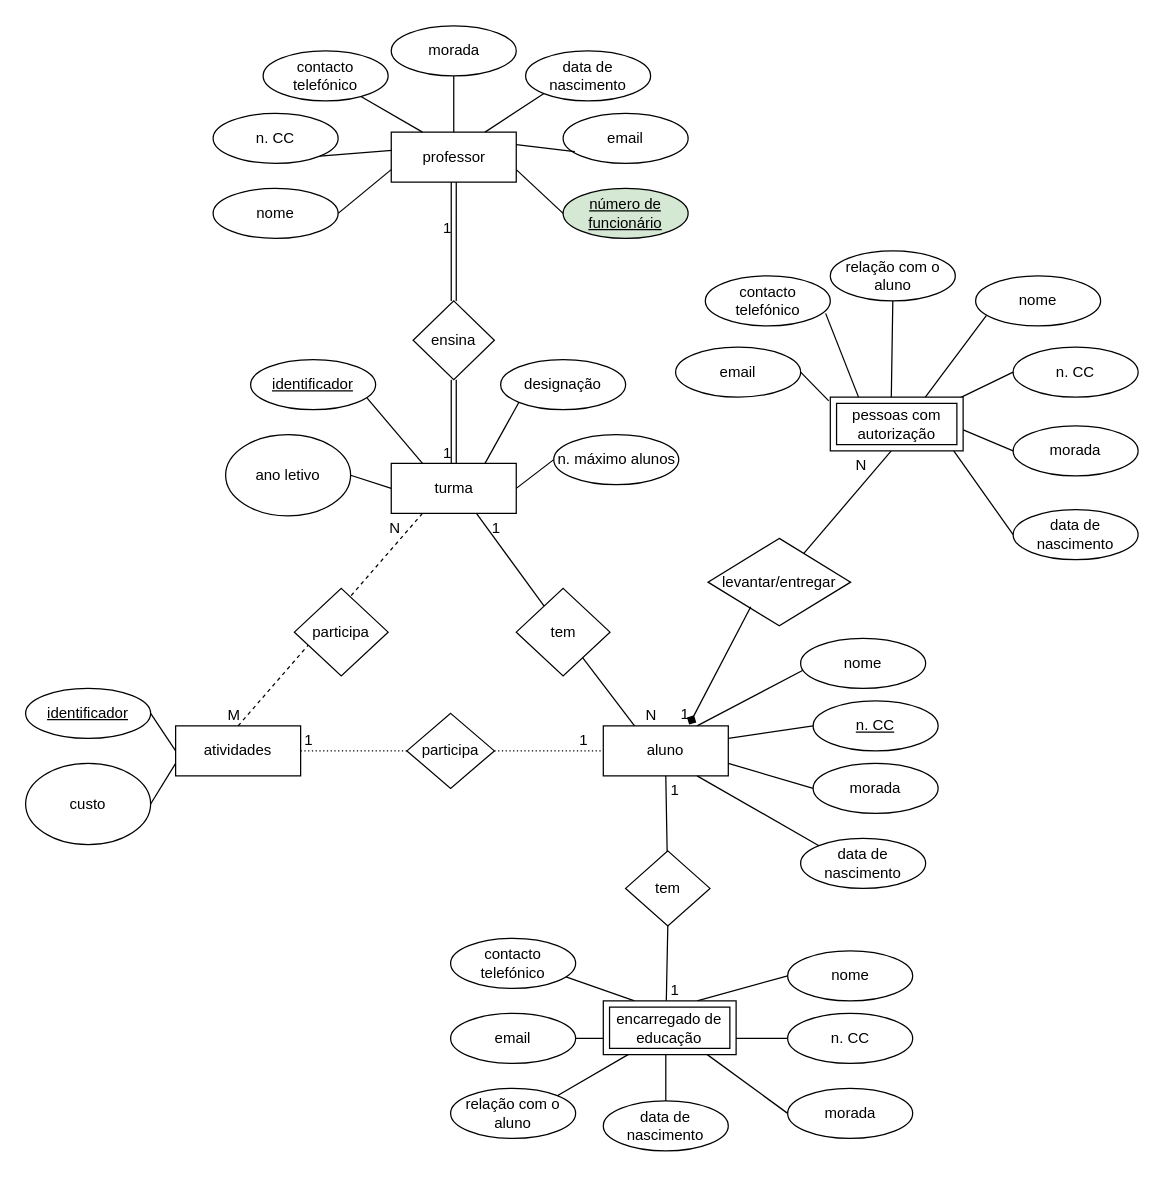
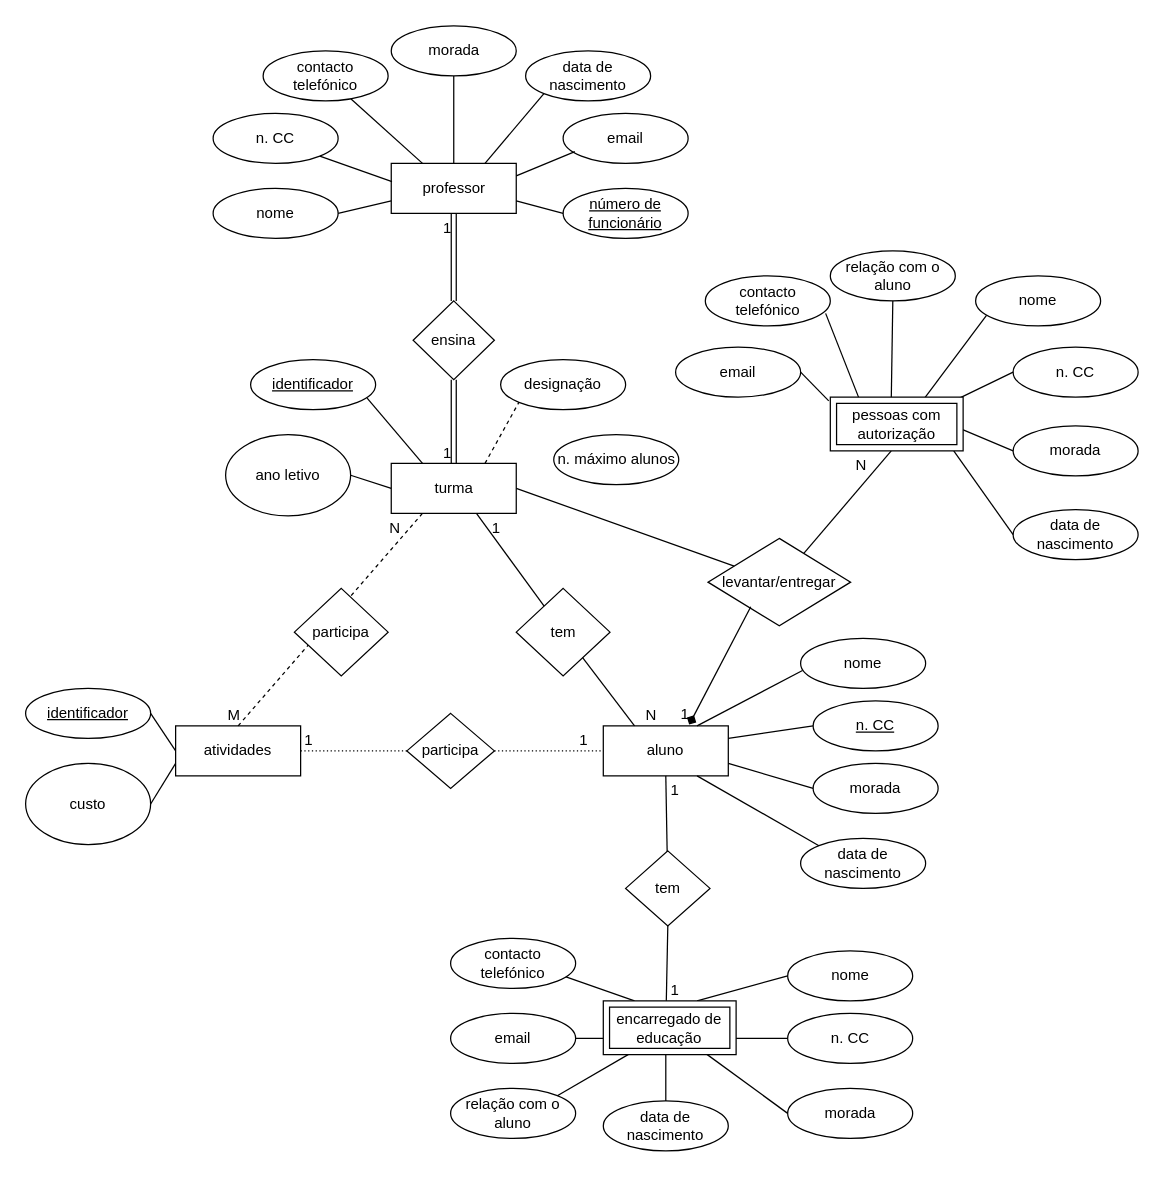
(454, 157) -> (454, 188)
(626, 213) -> (626, 213)
(502, 432) -> (502, 432)
(535, 474) -> (625, 527)
